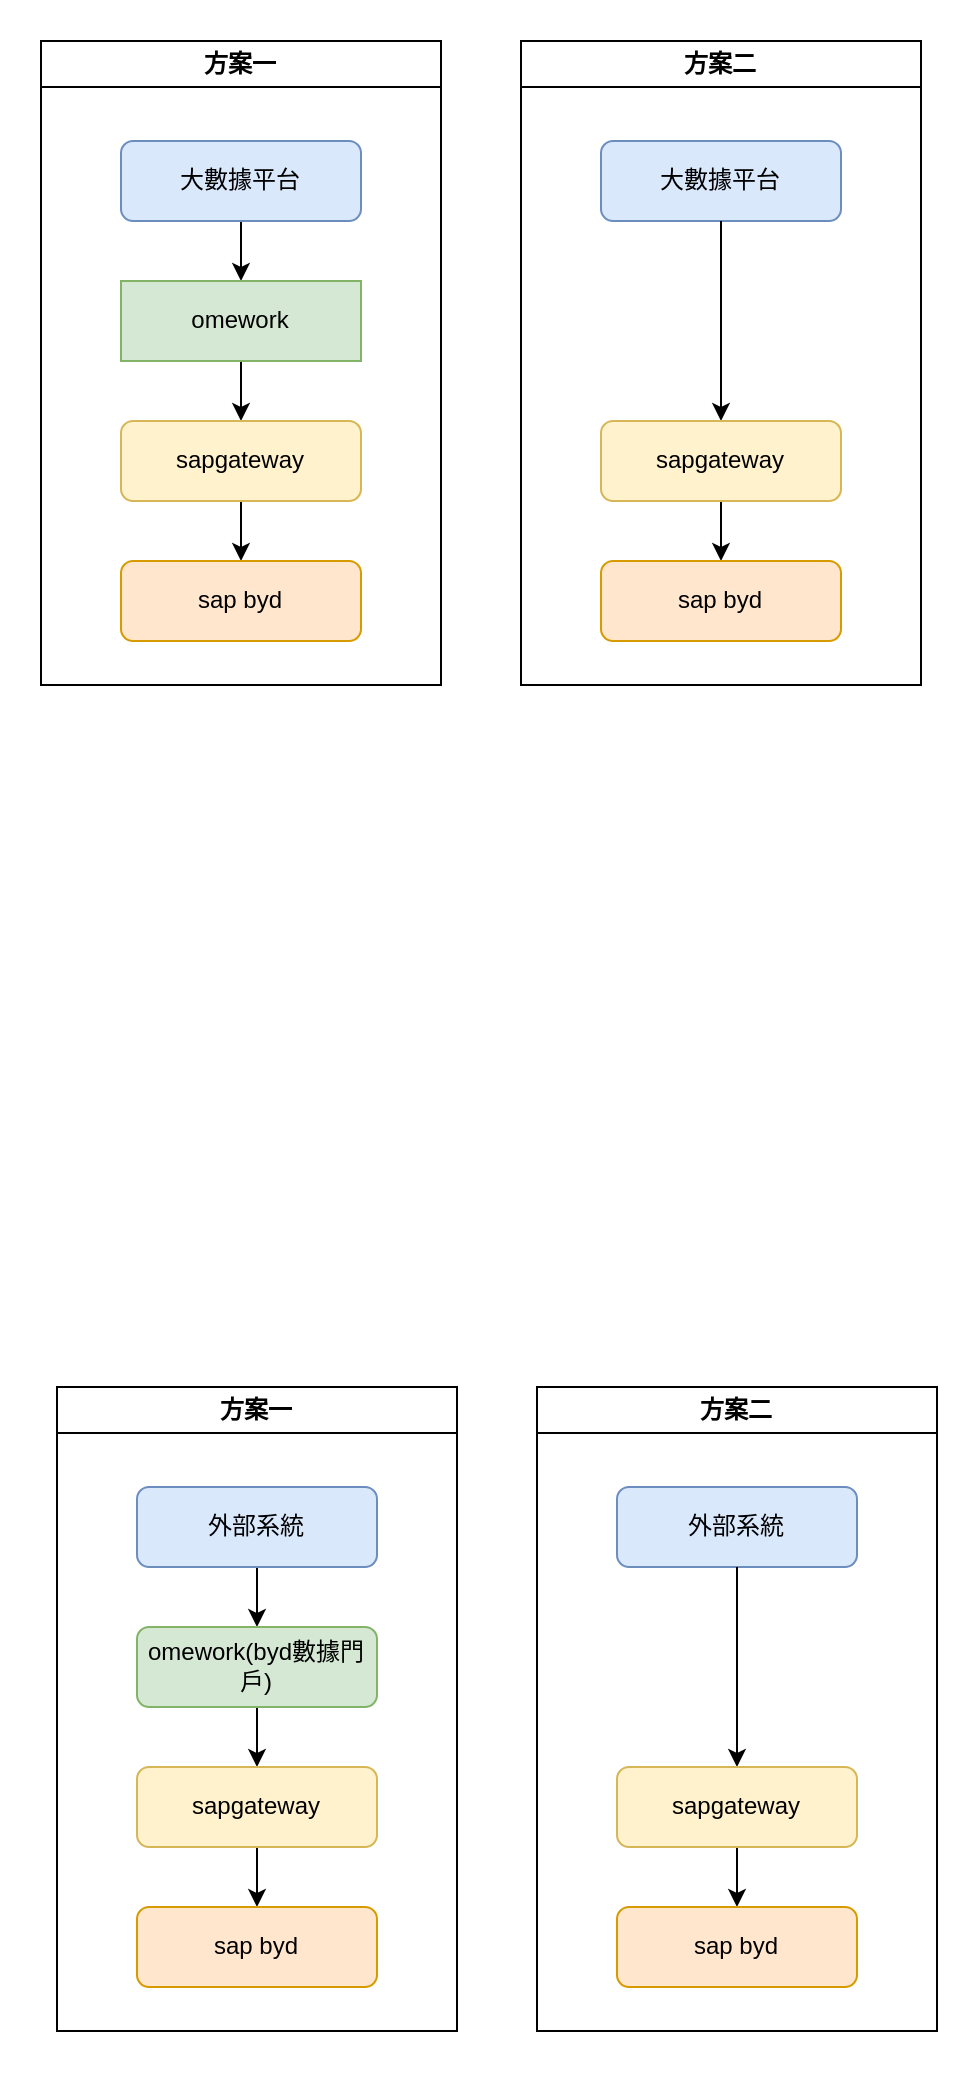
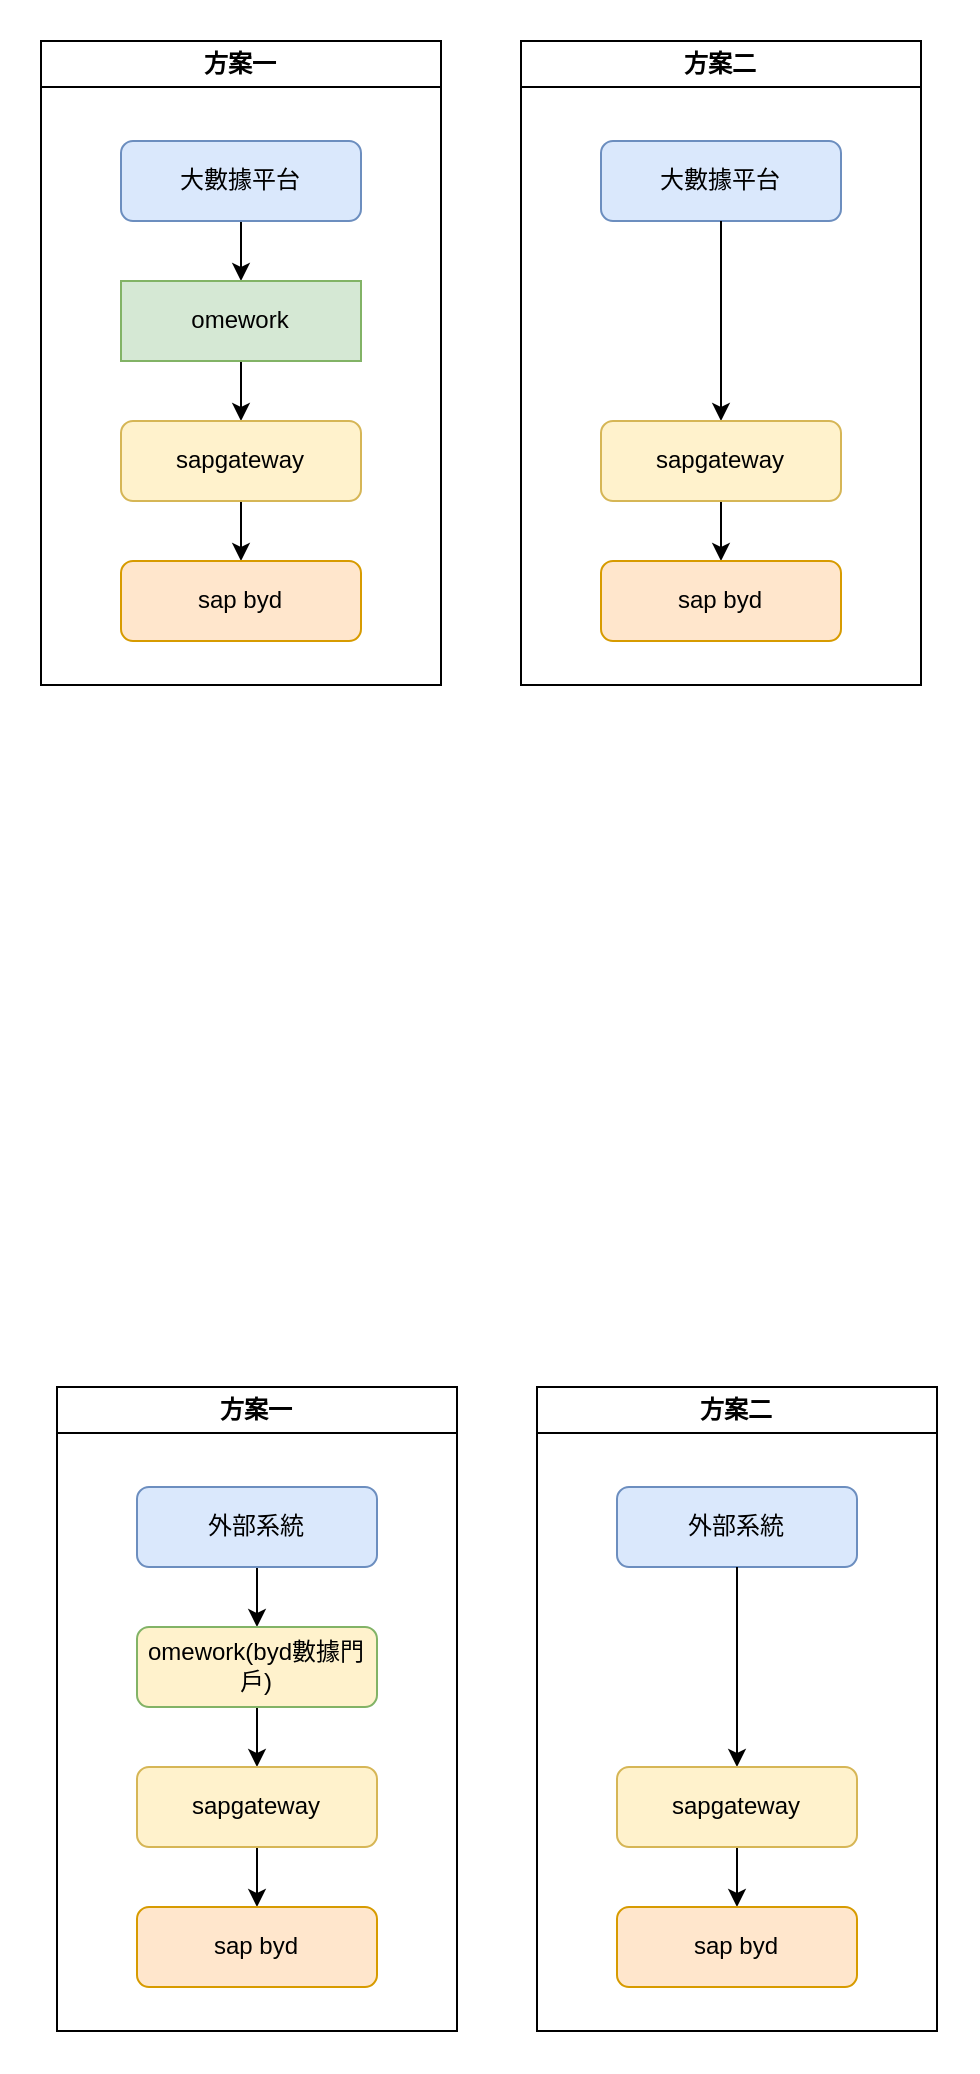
(257, 1667) -> (257, 1667)
